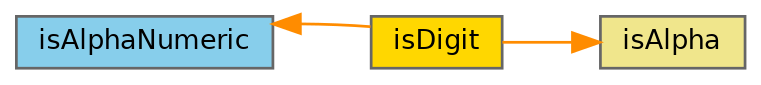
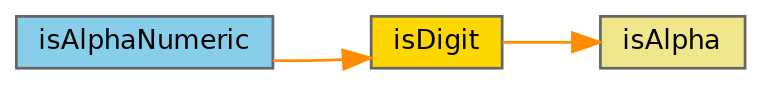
(336, 25) -> (308, 61)
